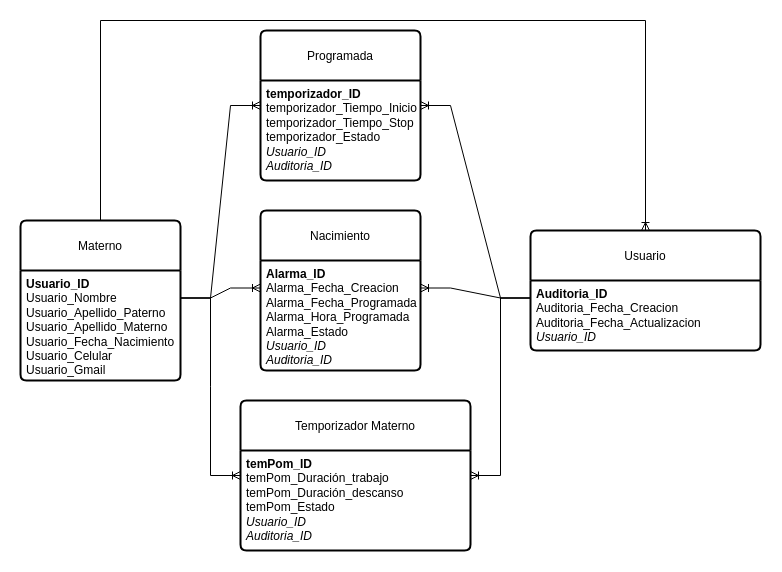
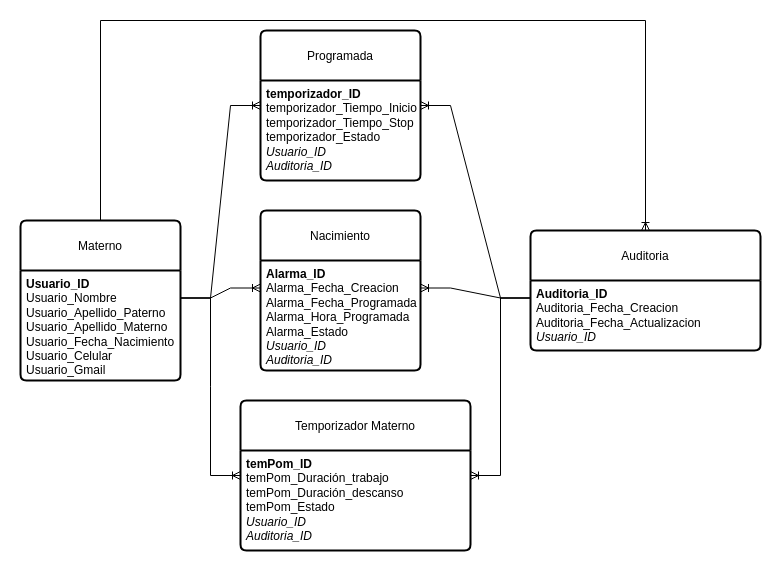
(646, 256) -> (646, 256)
